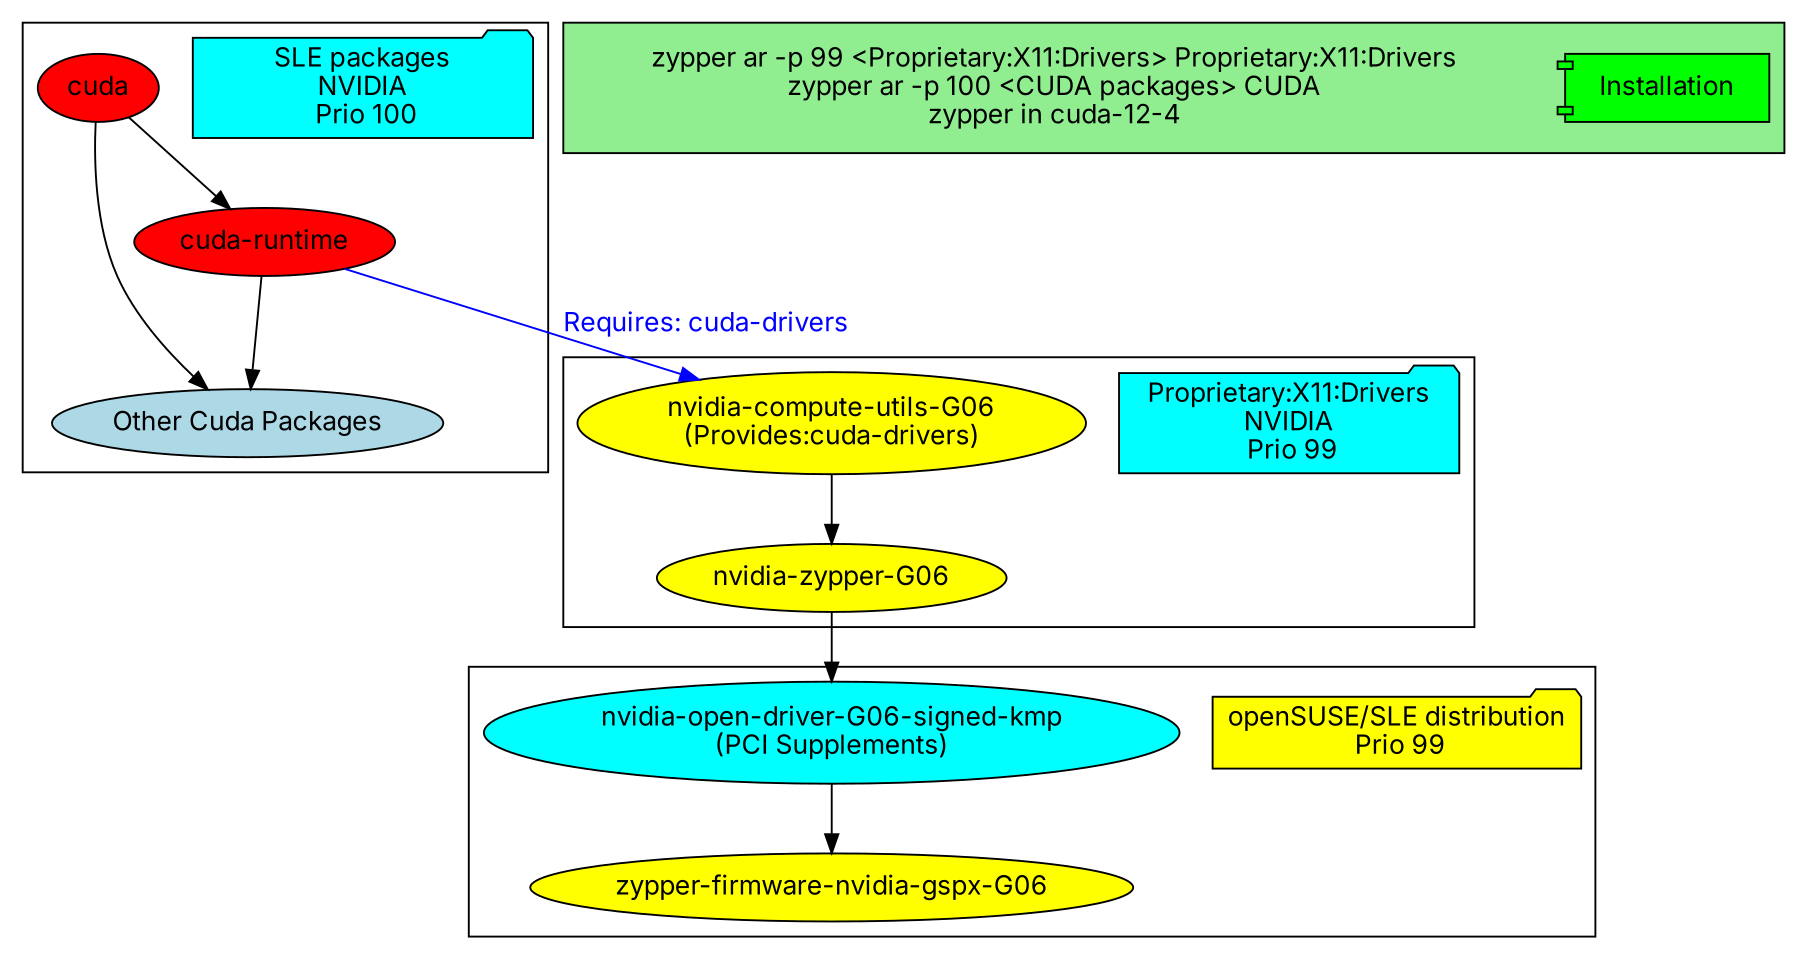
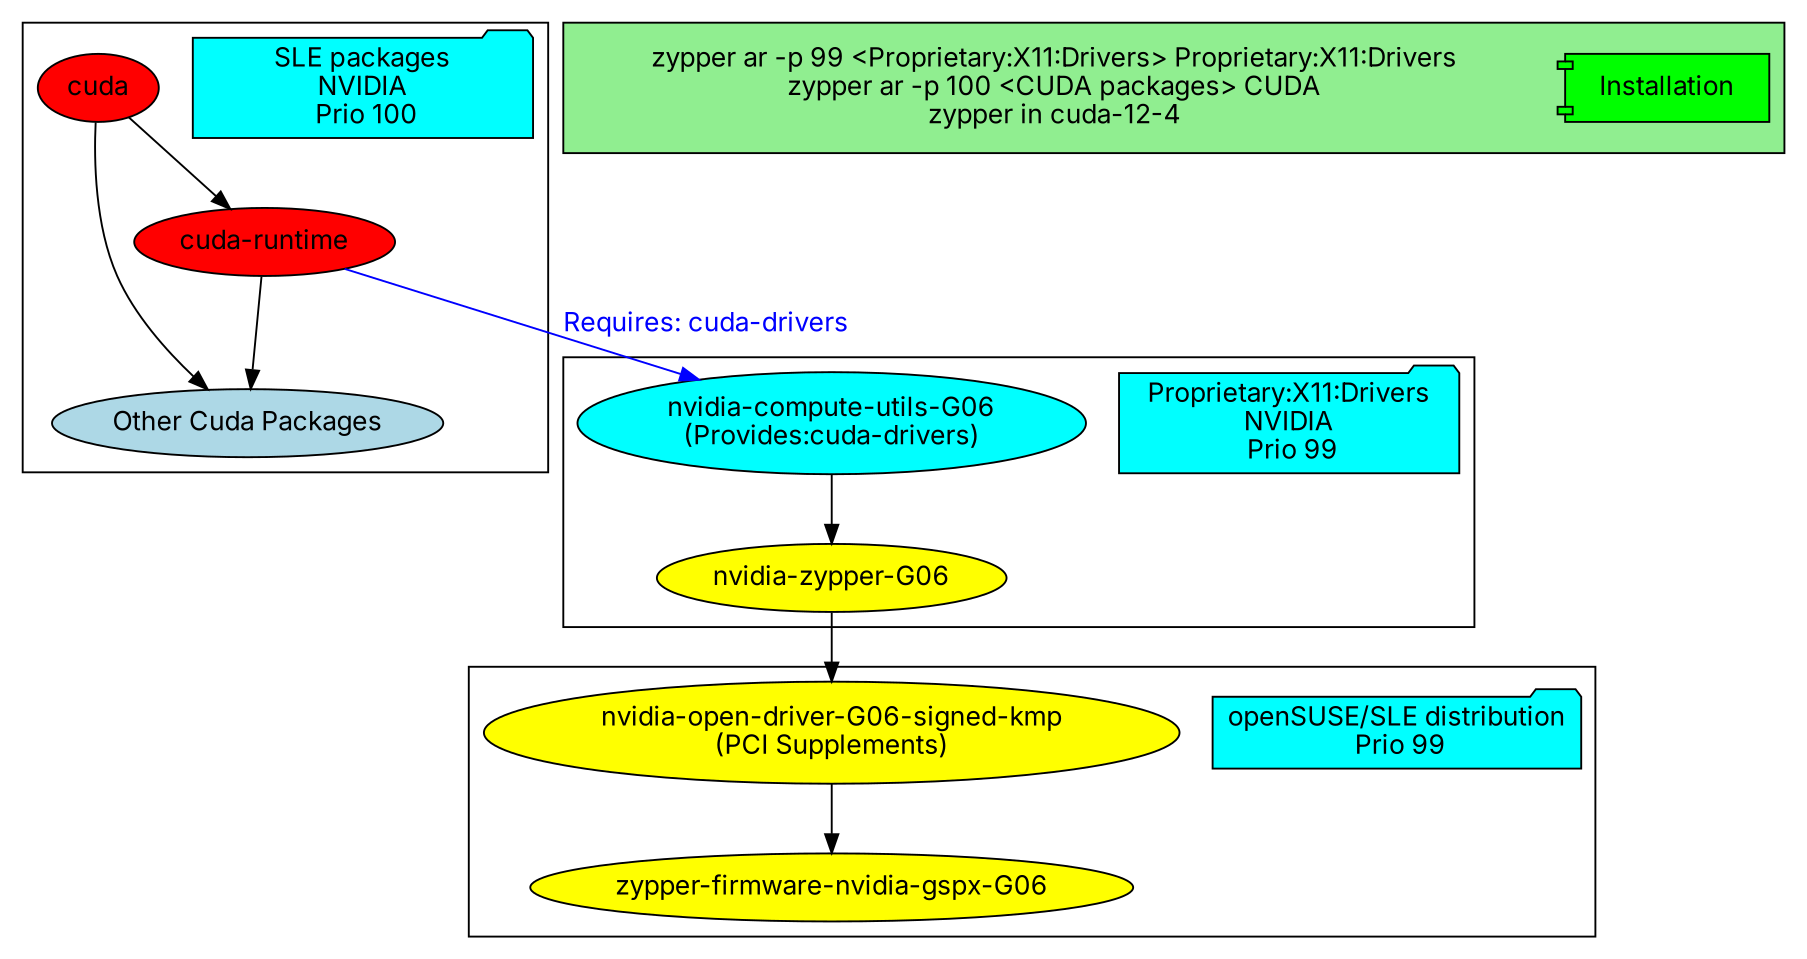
(832, 423) -> (832, 423)
(832, 733) -> (832, 733)
(1397, 733) -> (1397, 733)
